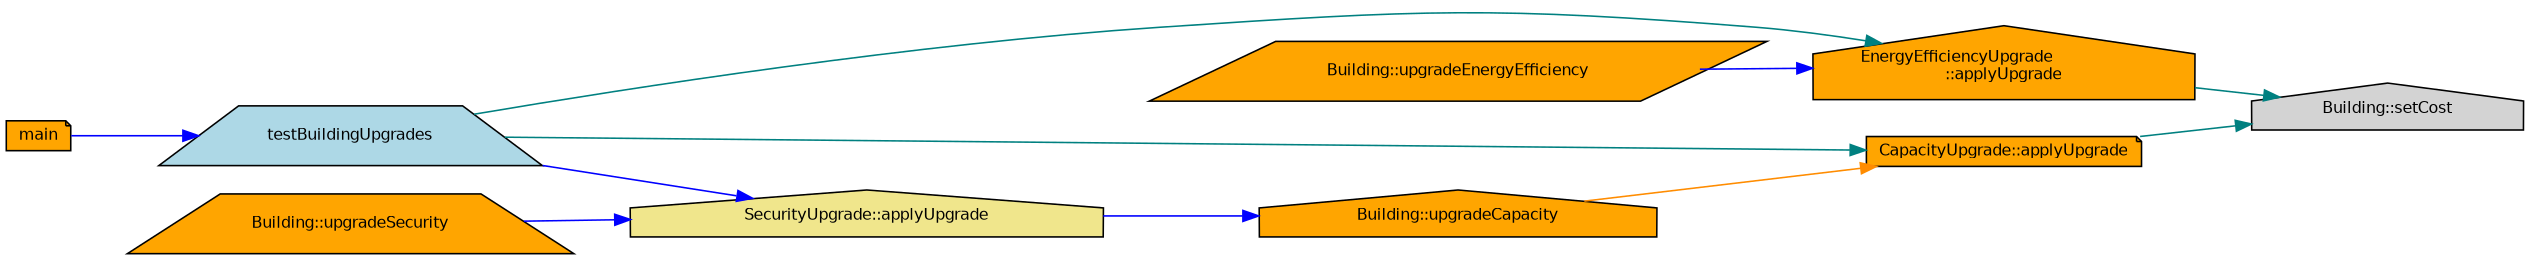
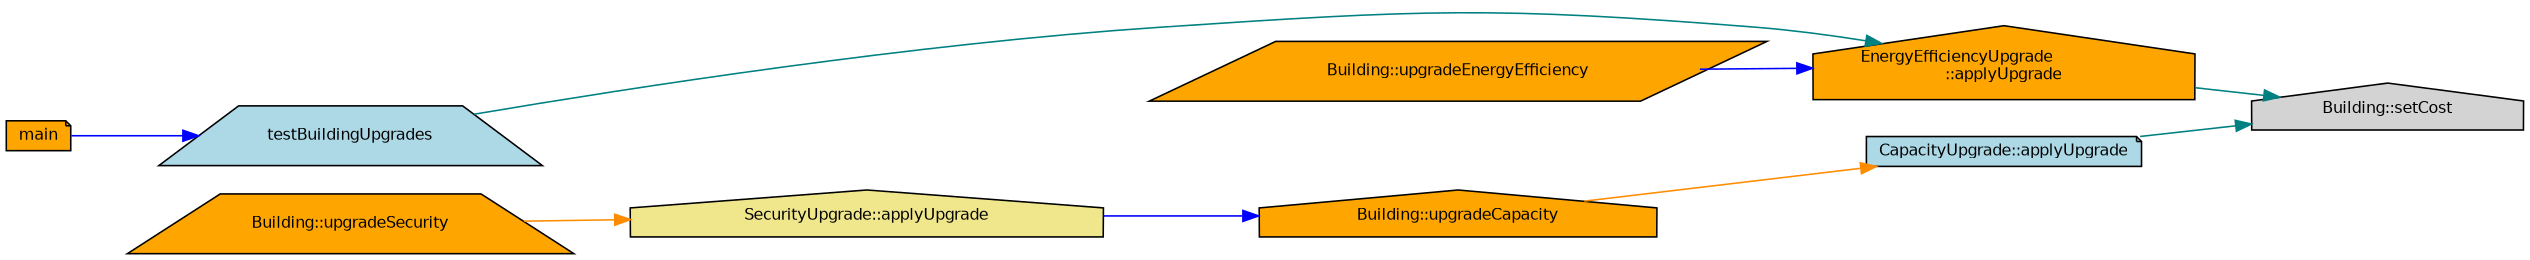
(1177, 144) -> none
(2004, 151) -> (2004, 151)
(640, 181) -> none
(569, 220) -> (569, 220)
